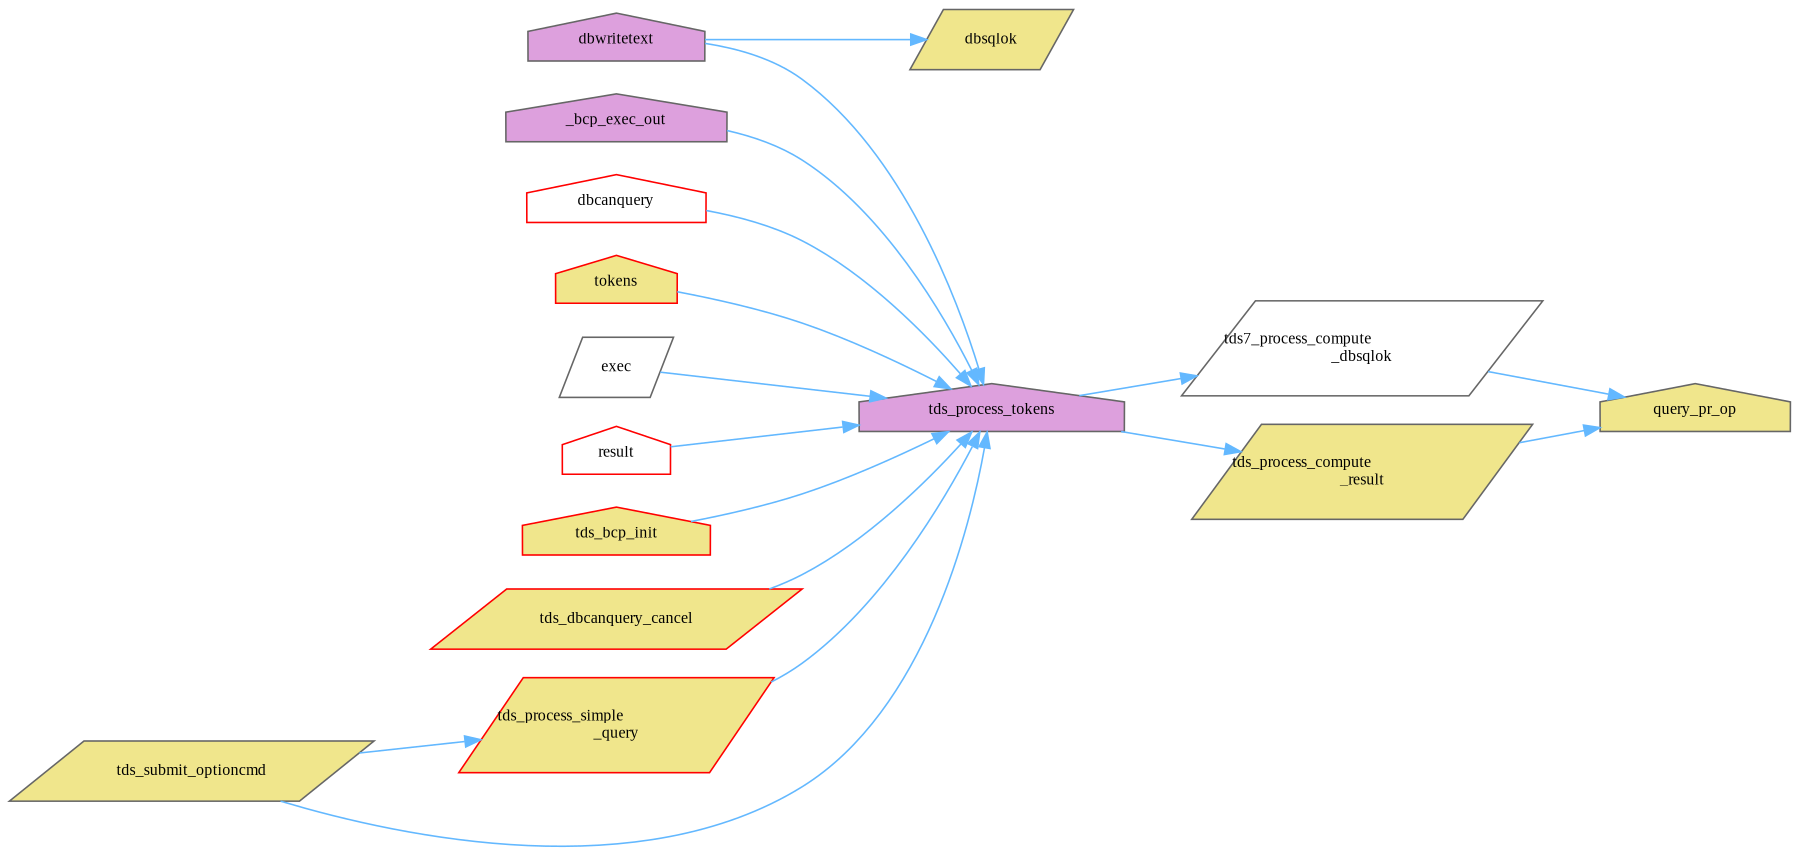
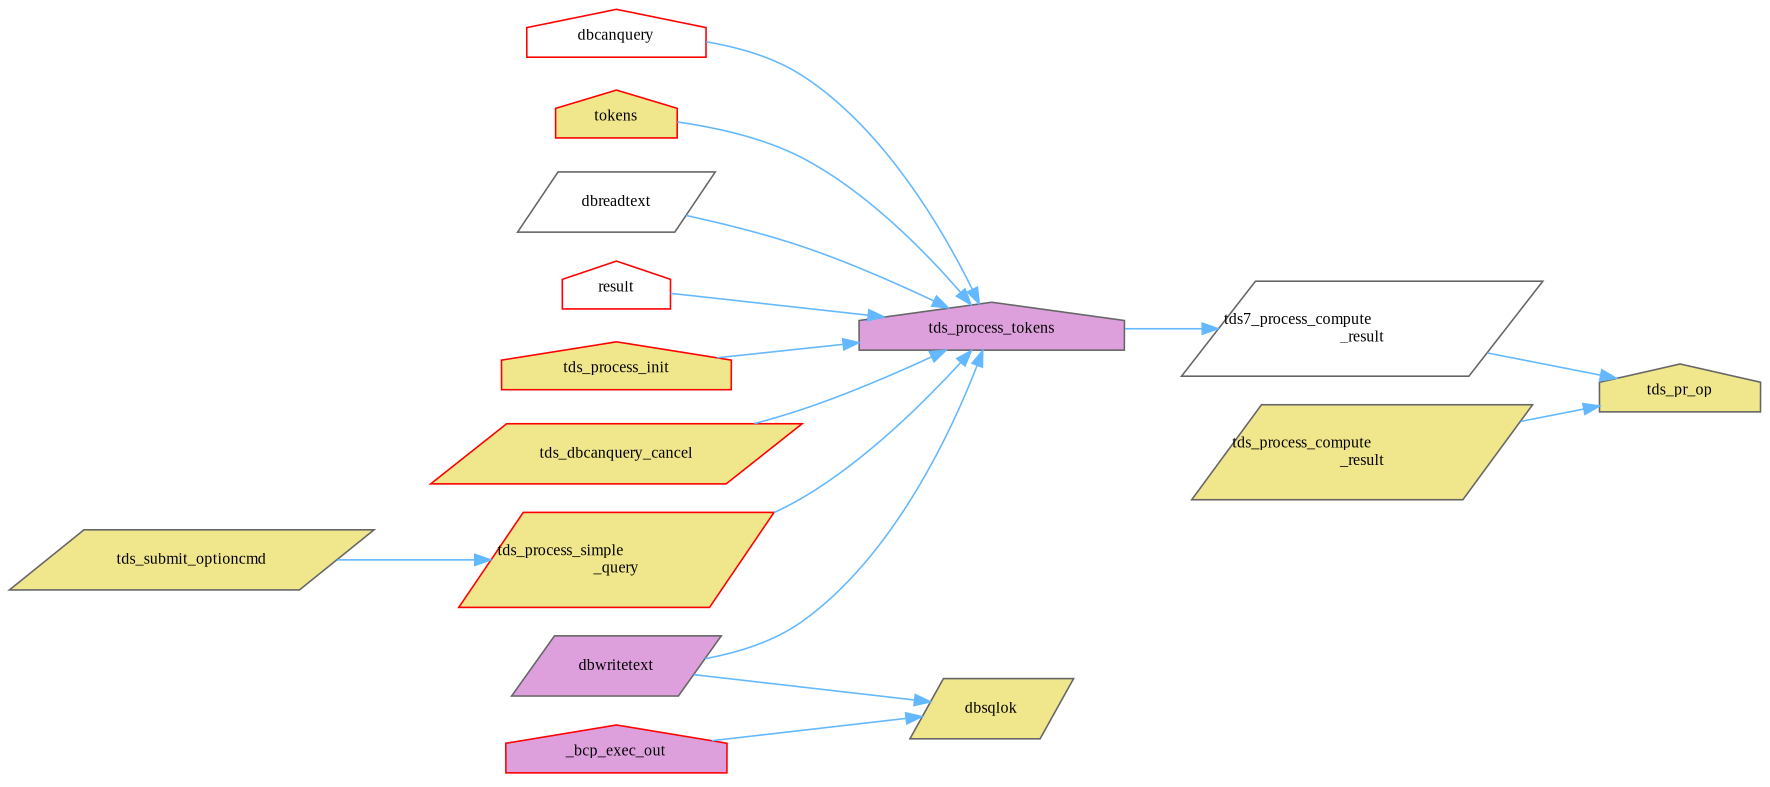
(616, 40) -> (616, 666)
(616, 120) -> (616, 751)
(874, 223) -> (809, 730)
(1362, 348) -> (1362, 329)
(616, 367) -> (616, 202)
(1695, 410) -> (1680, 390)
(1173, 440) -> none
(616, 534) -> (616, 368)
(739, 817) -> none
